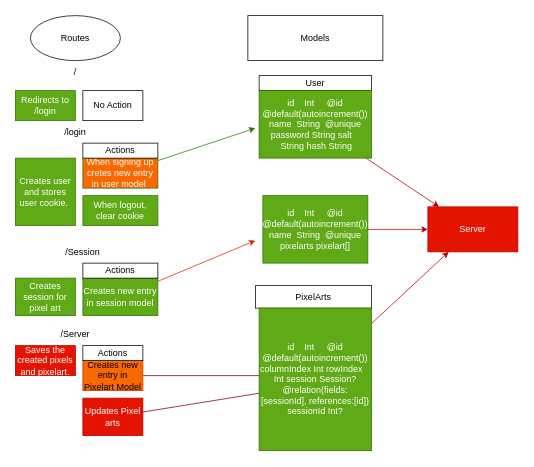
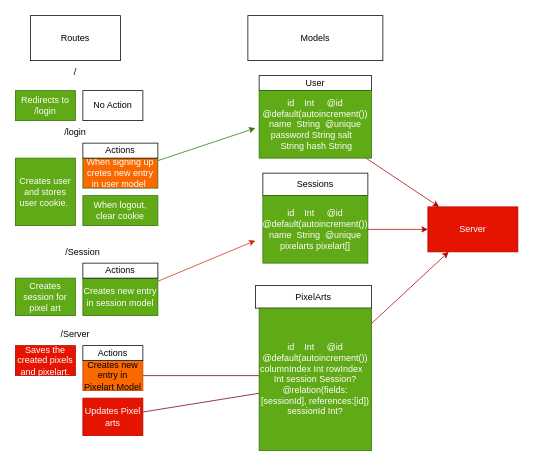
(75, 38) -> (75, 38)
none -> (315, 184)
